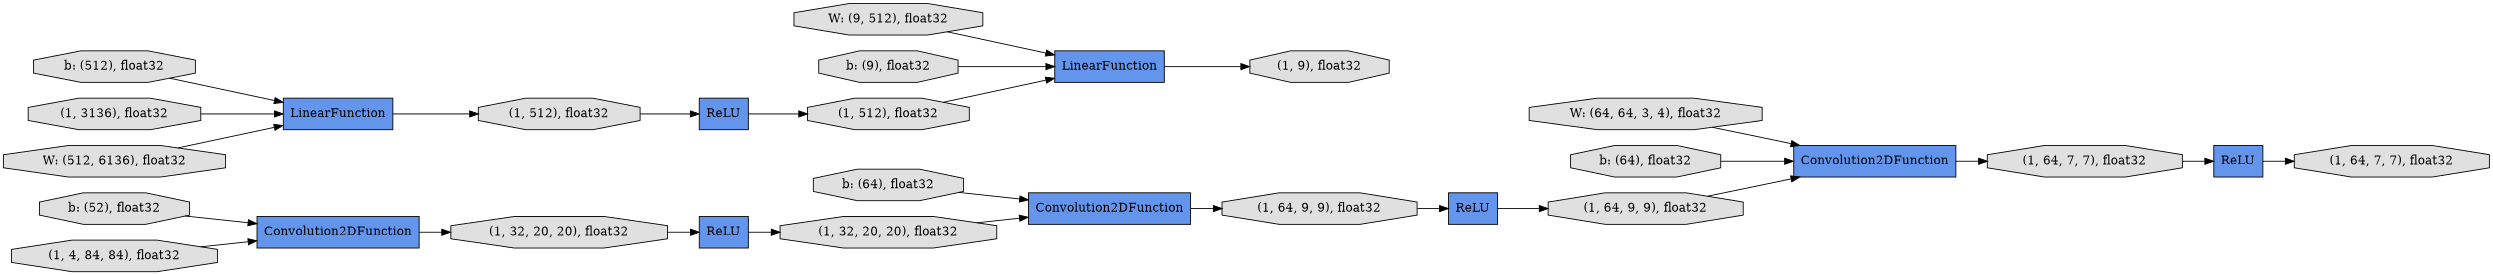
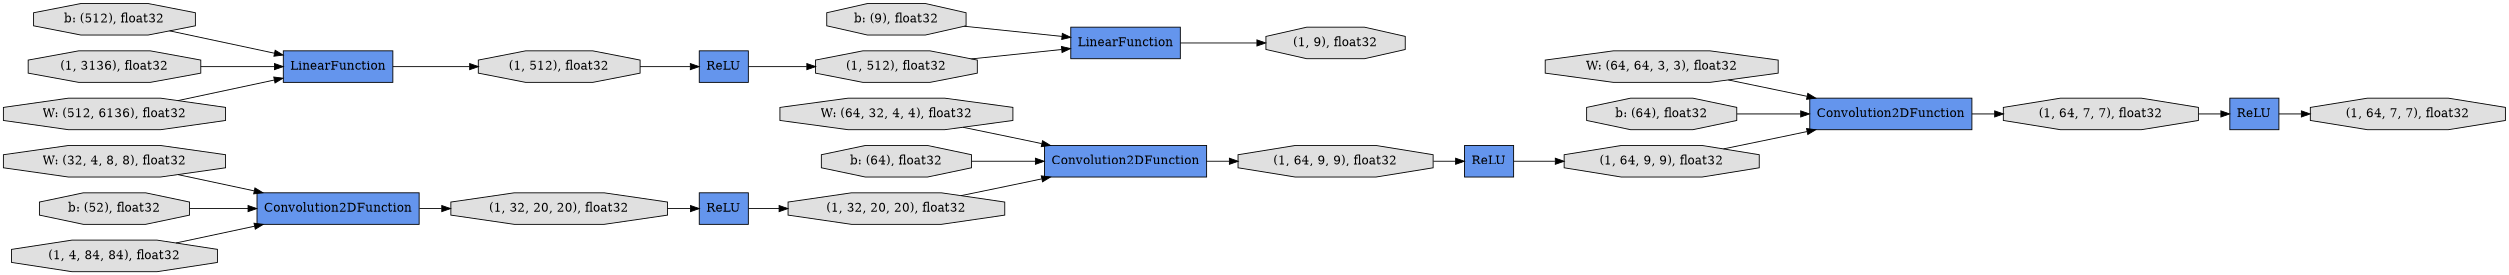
(888, 19) -> none
none -> (896, 114)
(1646, 114) -> (1662, 67)
none -> (114, 161)
